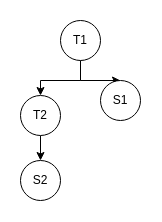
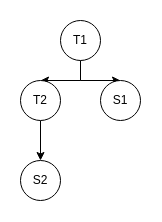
(41, 116) -> (41, 101)
